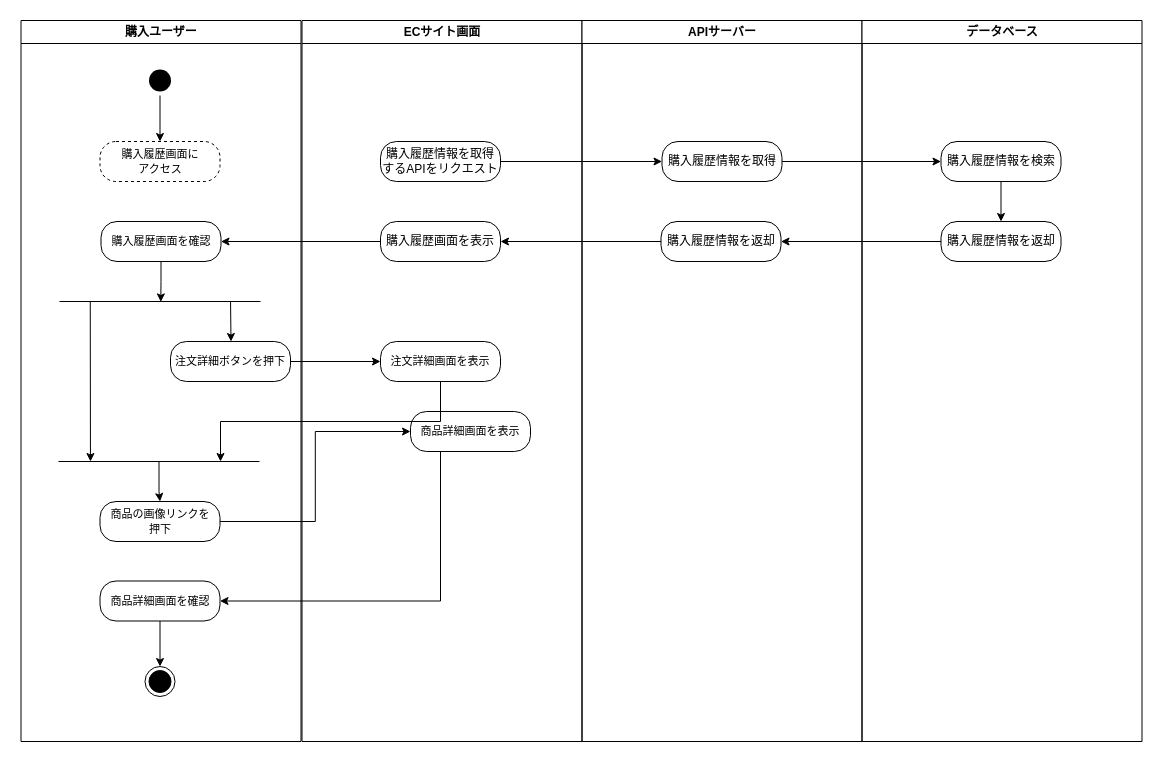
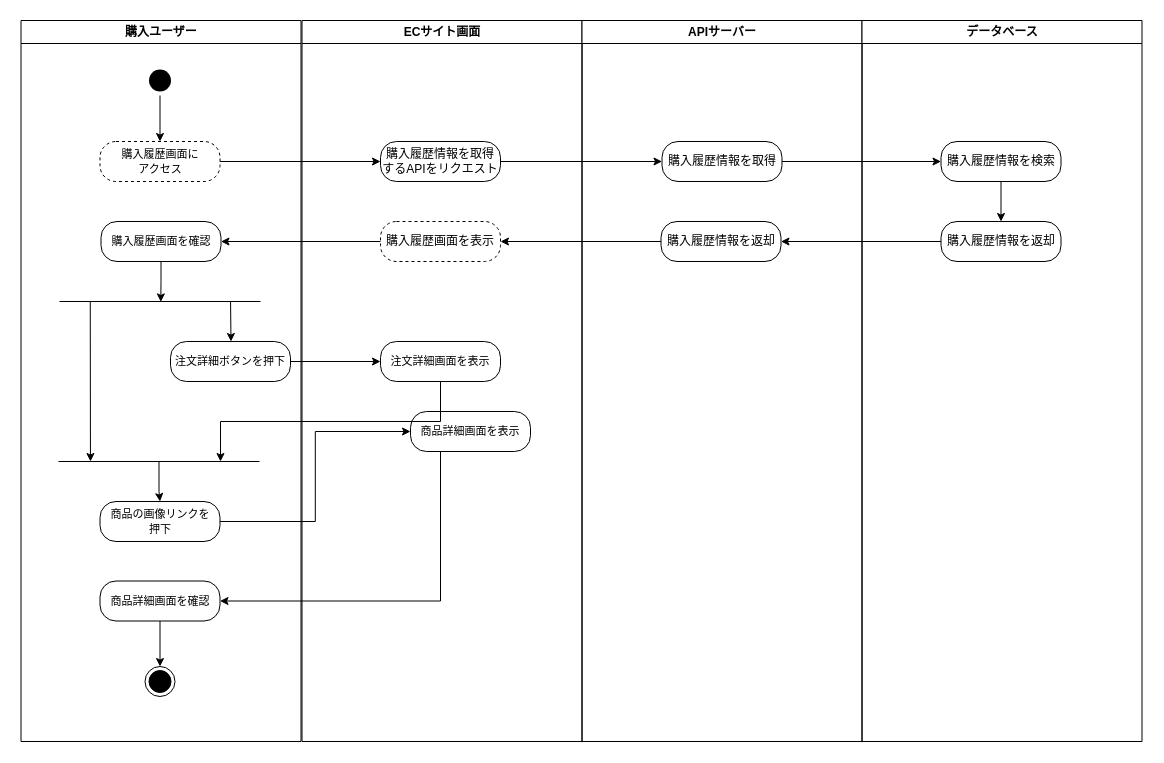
none -> (297, 162)
(441, 242) -> (441, 242)
